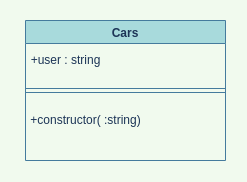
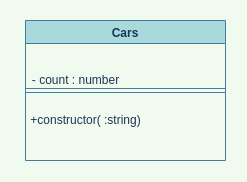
(66, 61) -> none
none -> (76, 81)
